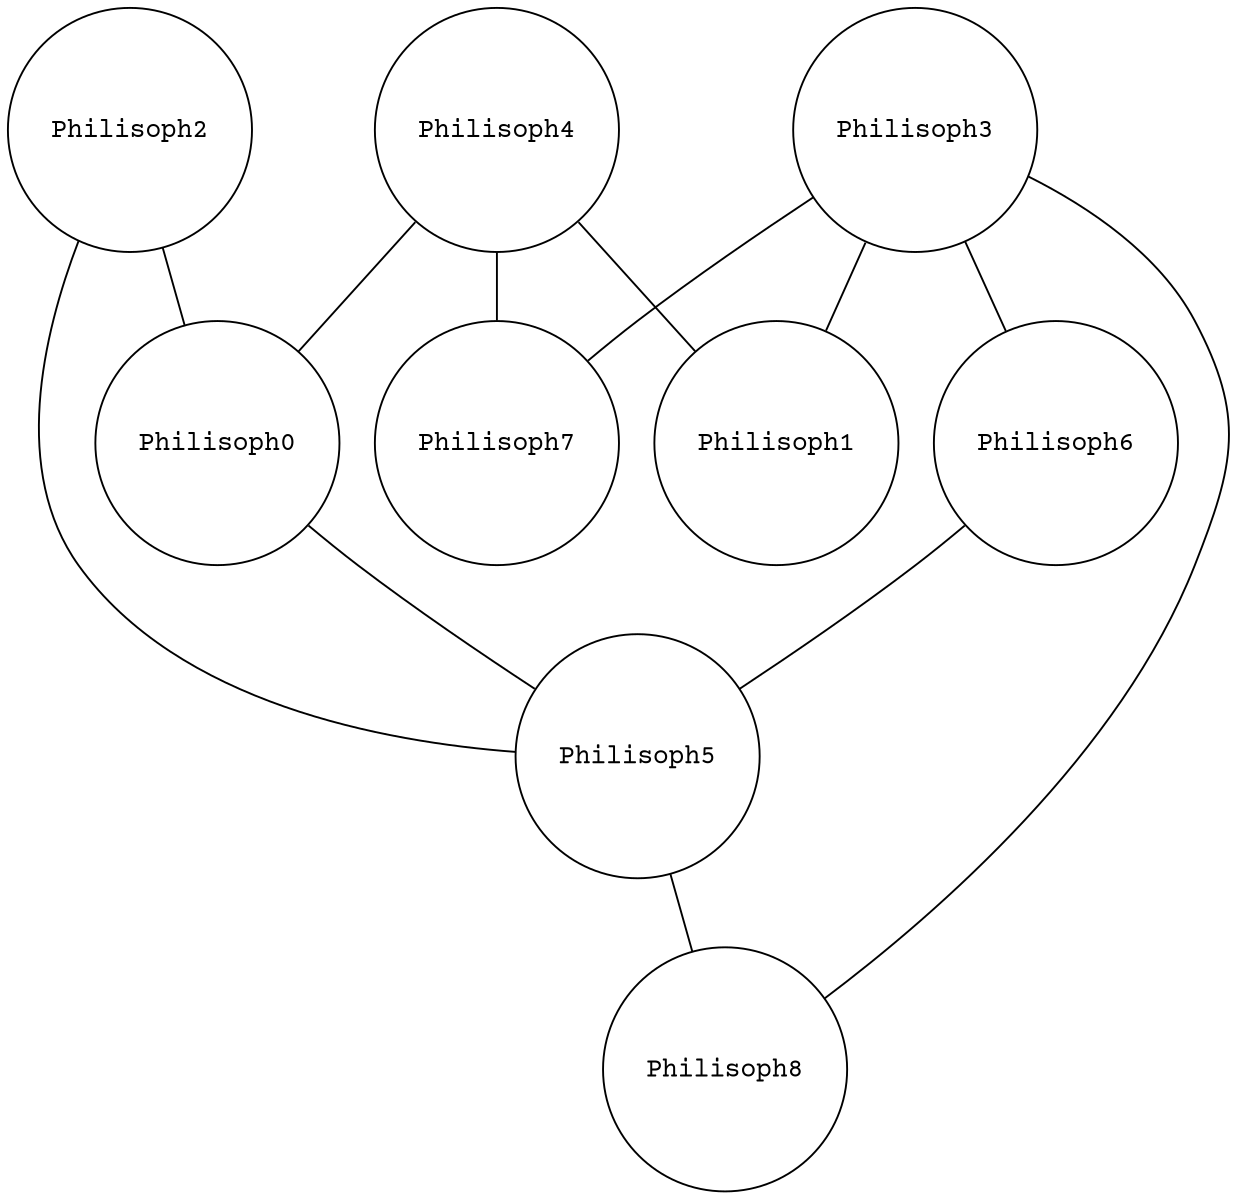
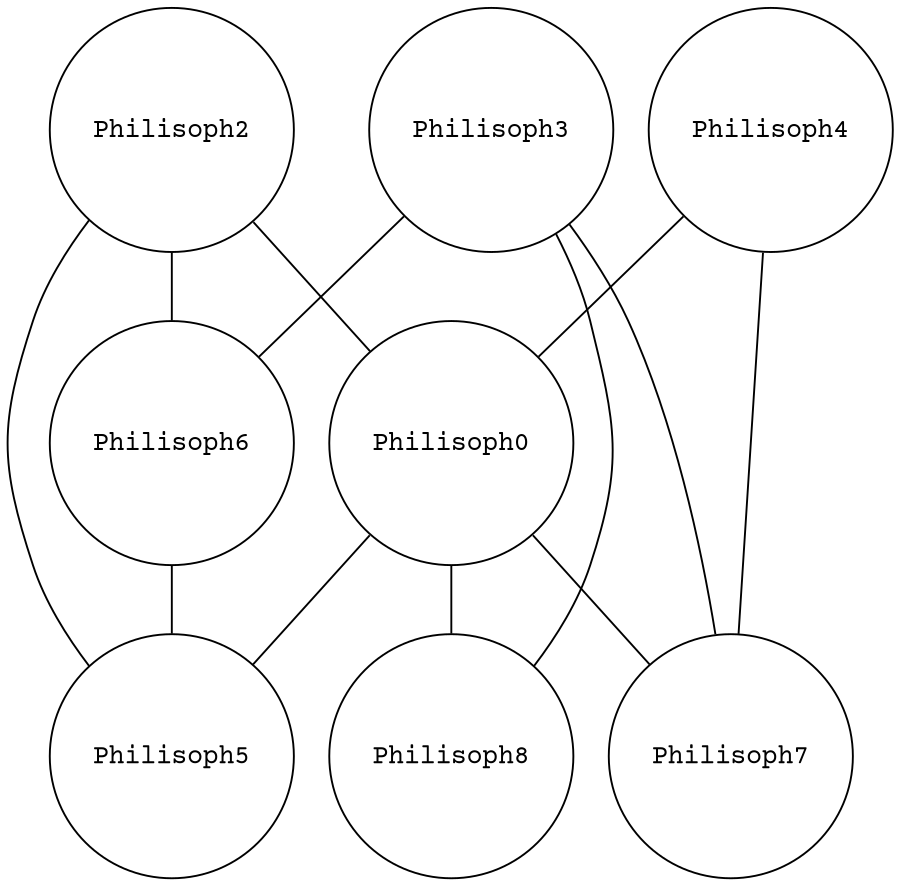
none -> (172, 286)
(776, 443) -> none
none -> (591, 600)
(681, 913) -> (451, 600)
